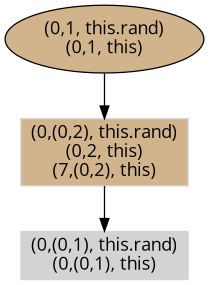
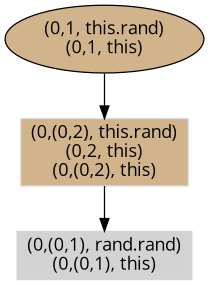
(104, 152) -> (104, 152)
(104, 256) -> (104, 256)
